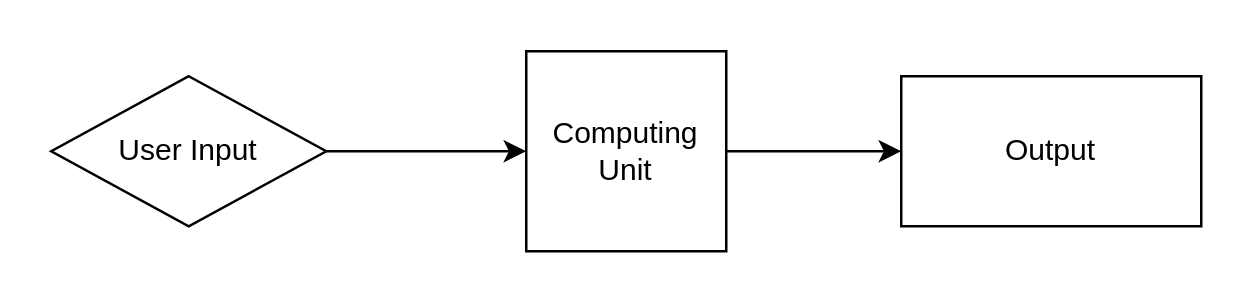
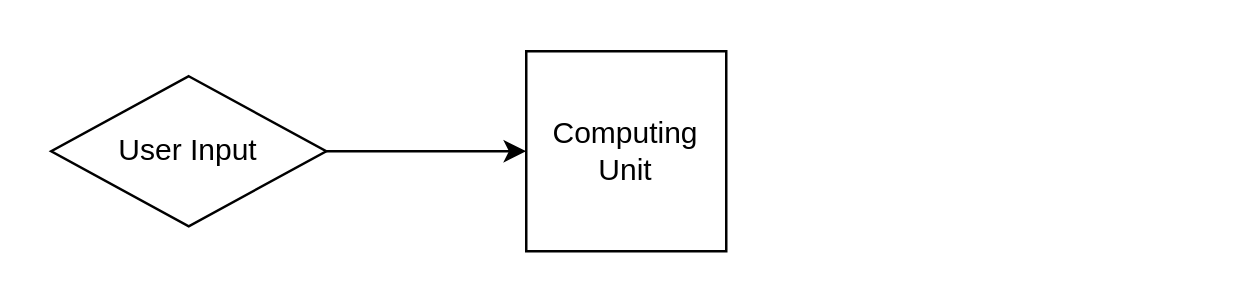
(805, 151) -> none
(1051, 151) -> none
